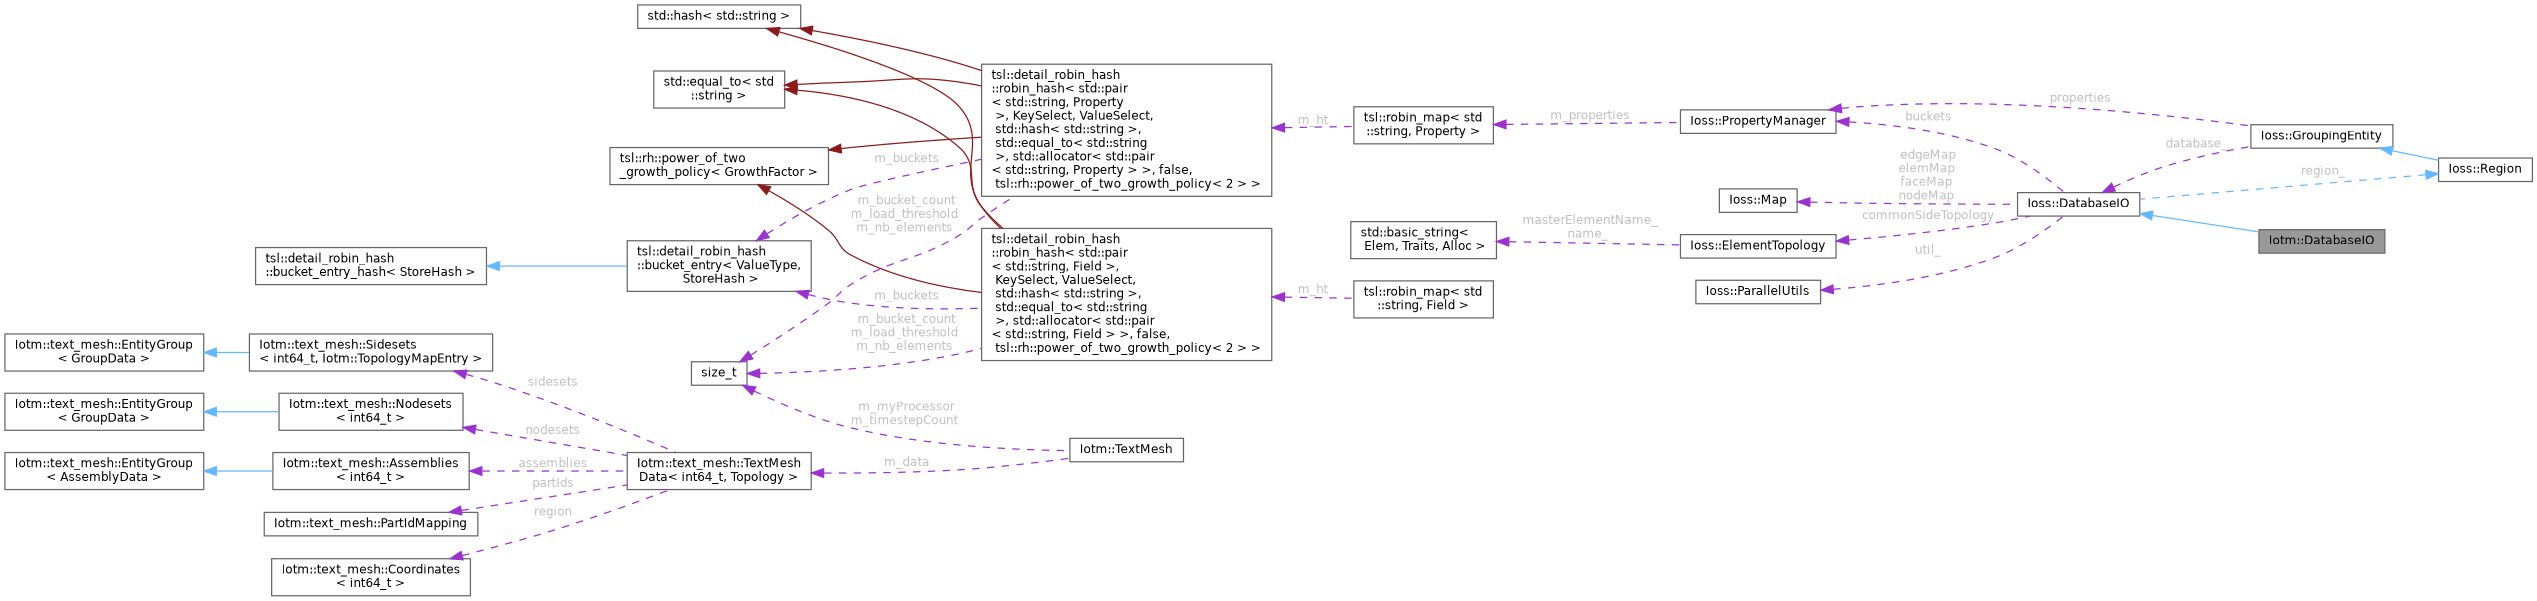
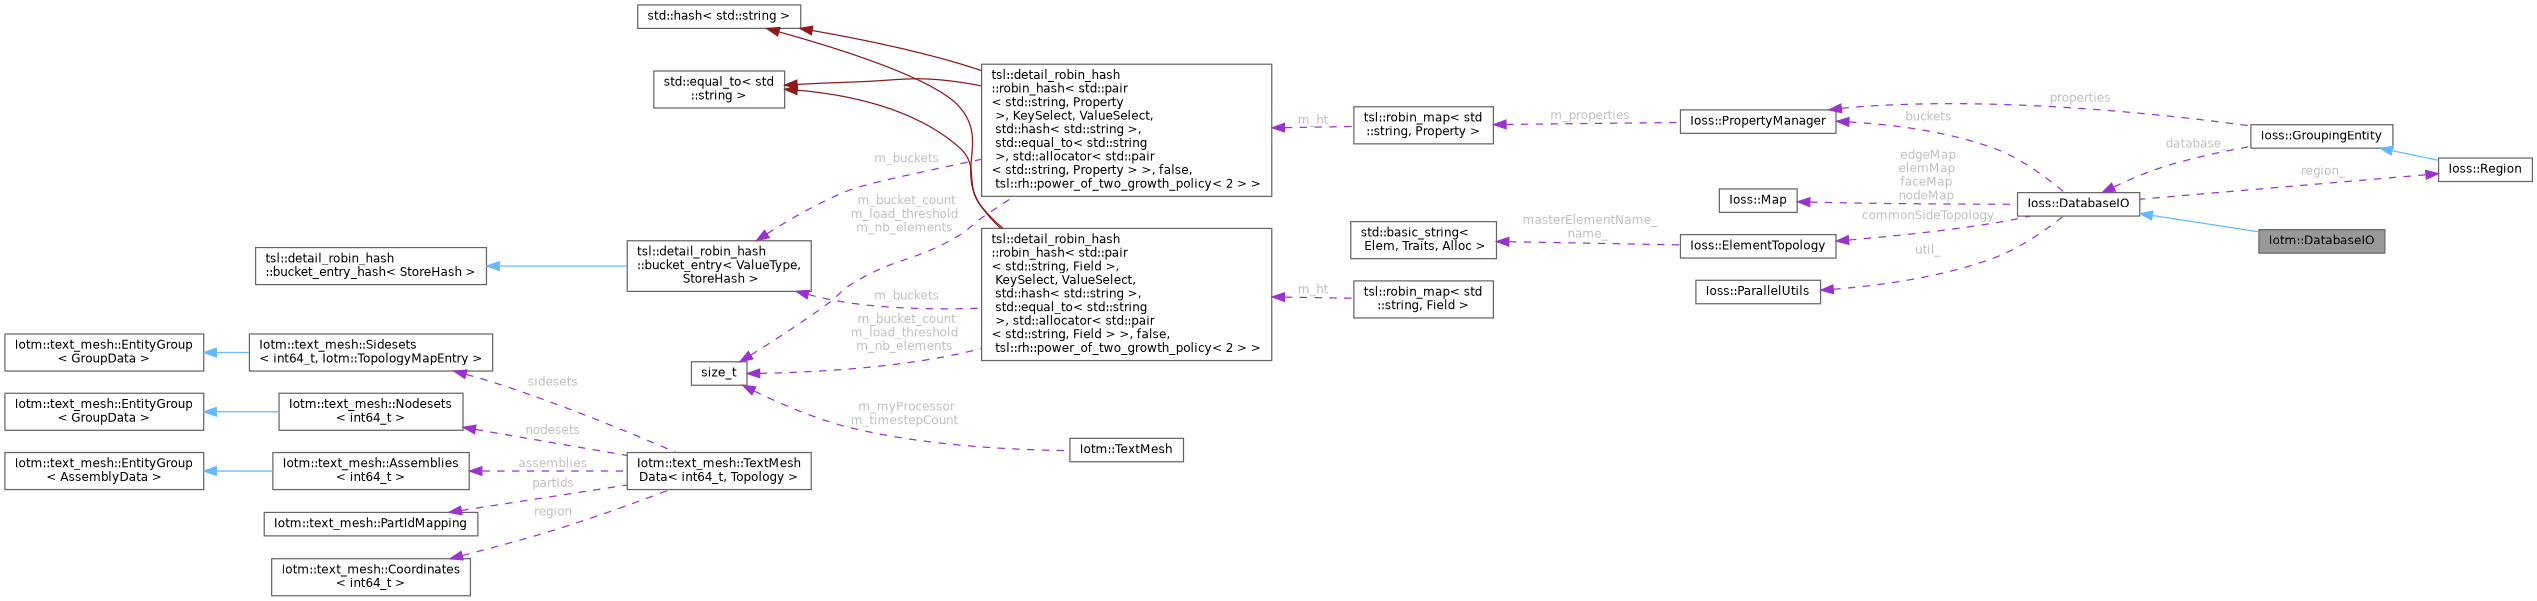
(719, 166) -> none
(2283, 187) -> (2283, 187)
(947, 470) -> none
